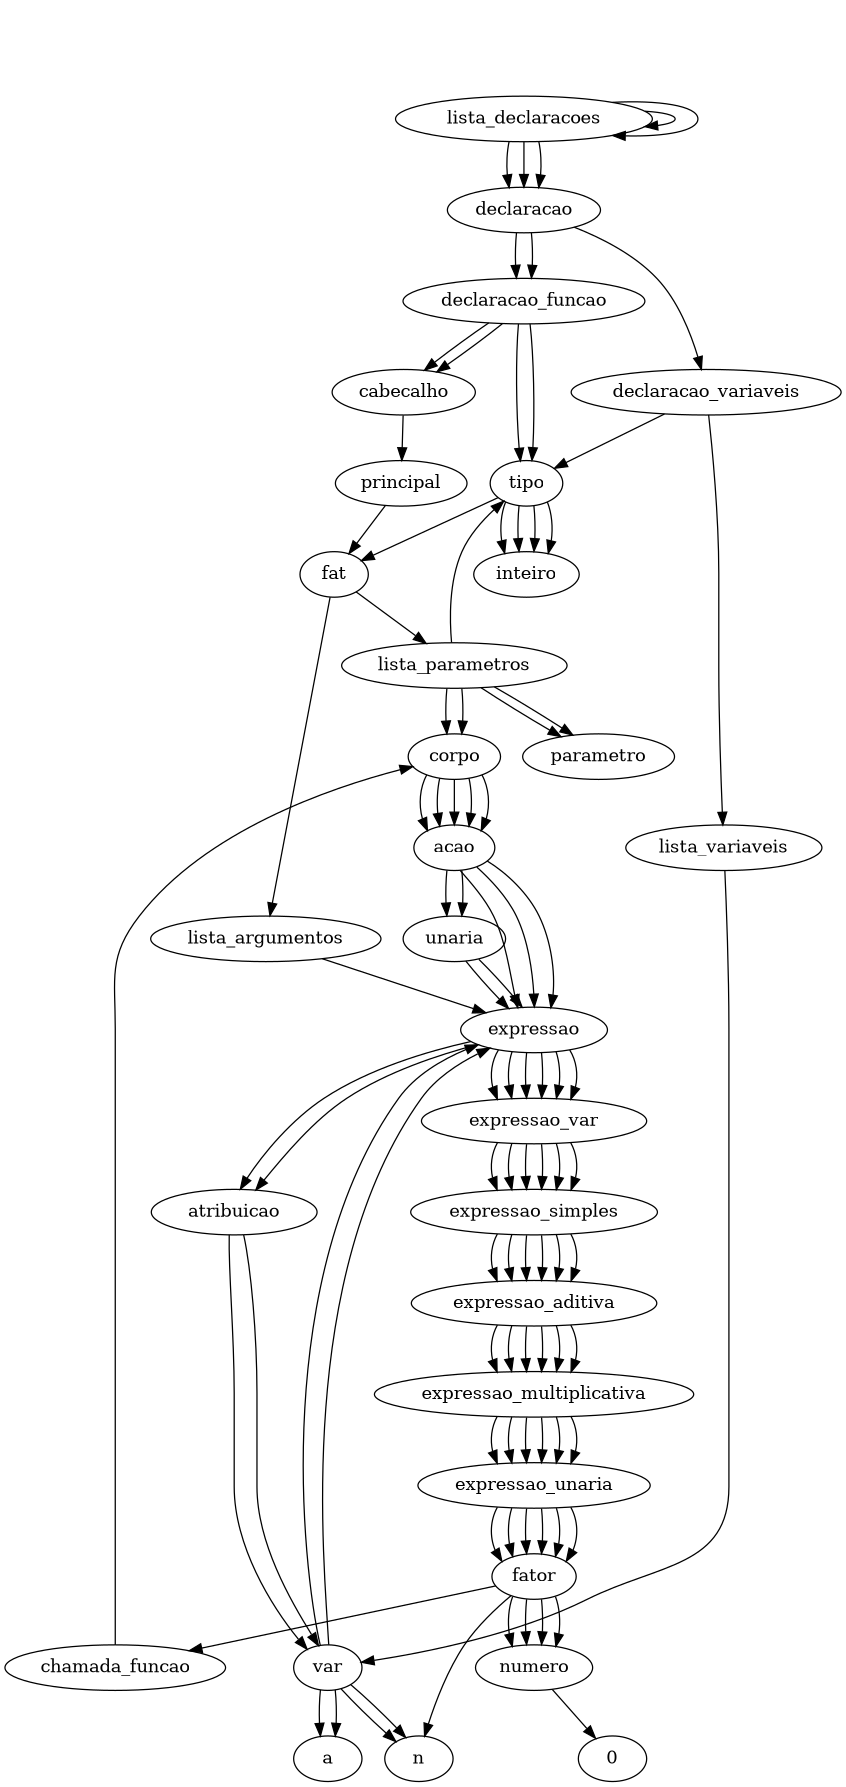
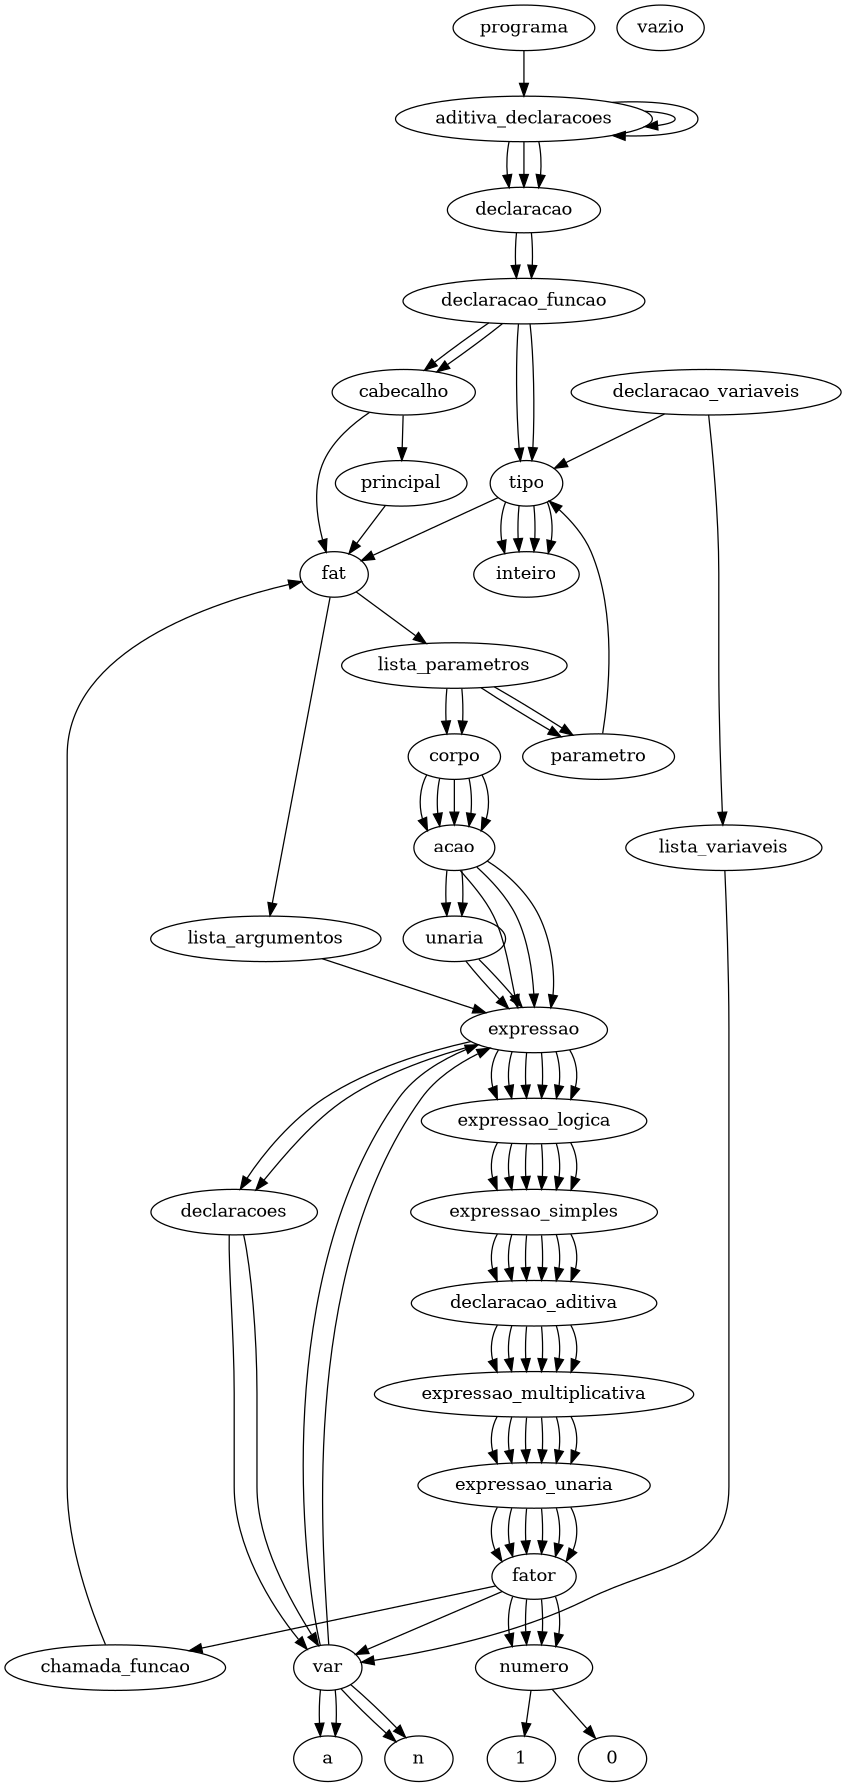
none -> (524, 28)
none -> (661, 28)
(524, 119) -> (524, 119)
(654, 276) -> none
none -> (322, 467)
(456, 570) -> (606, 615)
(534, 1121) -> (534, 1121)
(115, 1125) -> (67, 1053)
(234, 1212) -> (234, 1212)
(534, 1303) -> (534, 1303)
(459, 1653) -> (435, 1620)
none -> (521, 1759)
